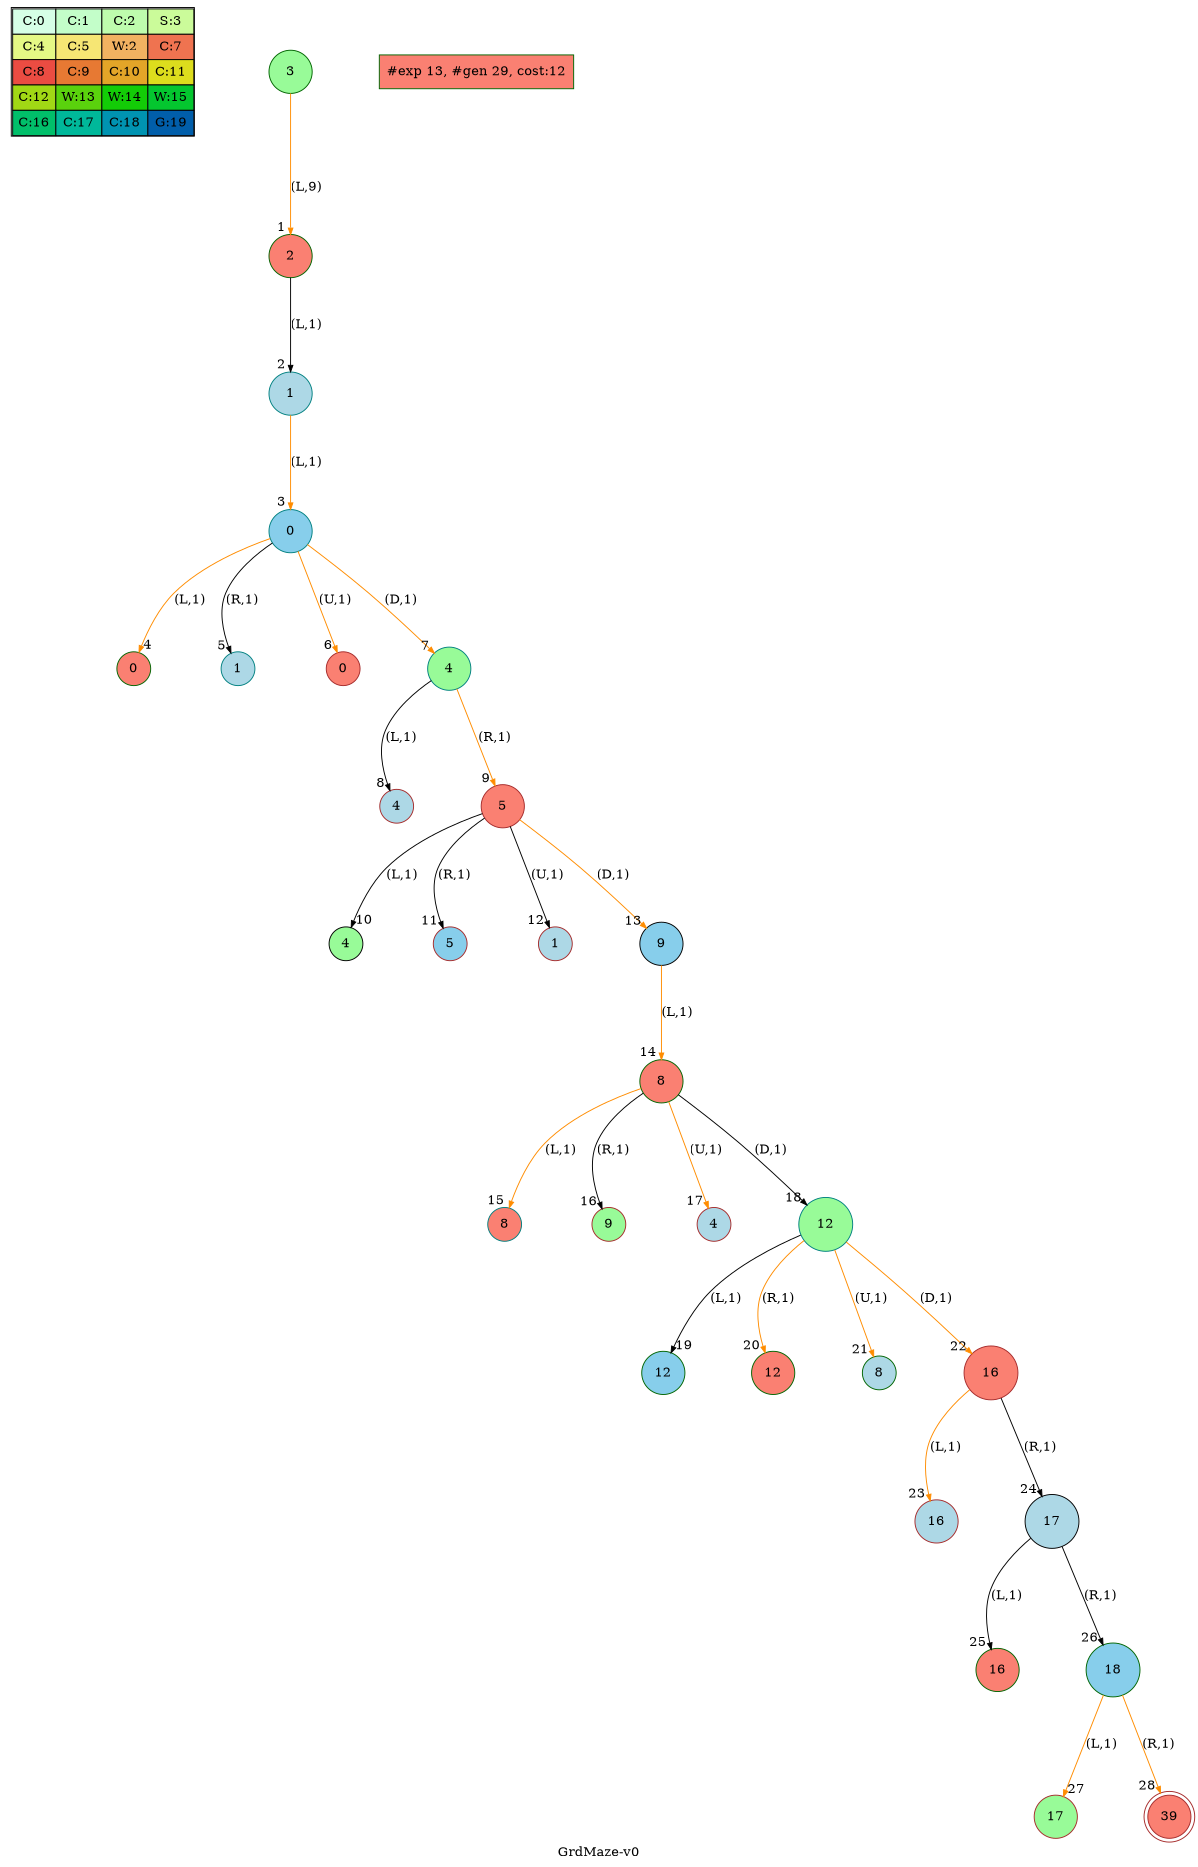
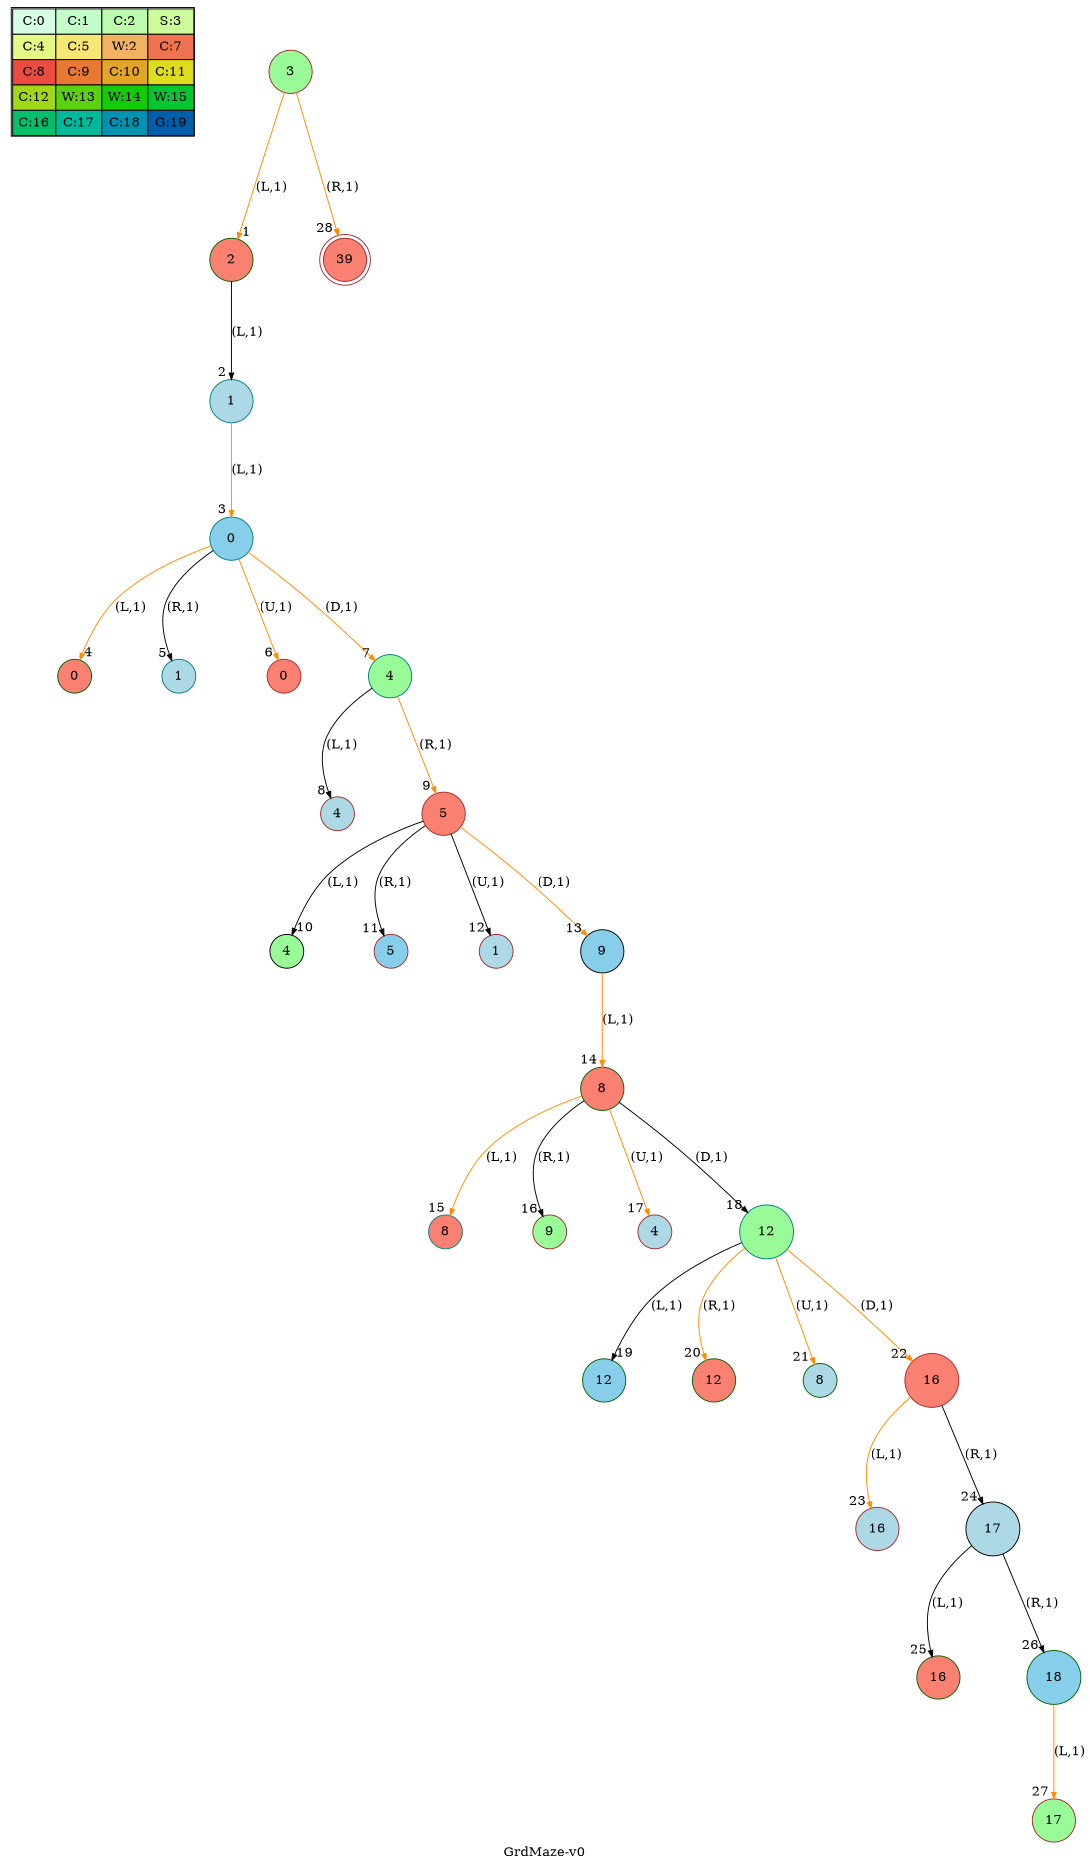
(291, 72) -> (291, 72)
(476, 72) -> none
(307, 187) -> (272, 187)
(1140, 1741) -> (316, 161)
